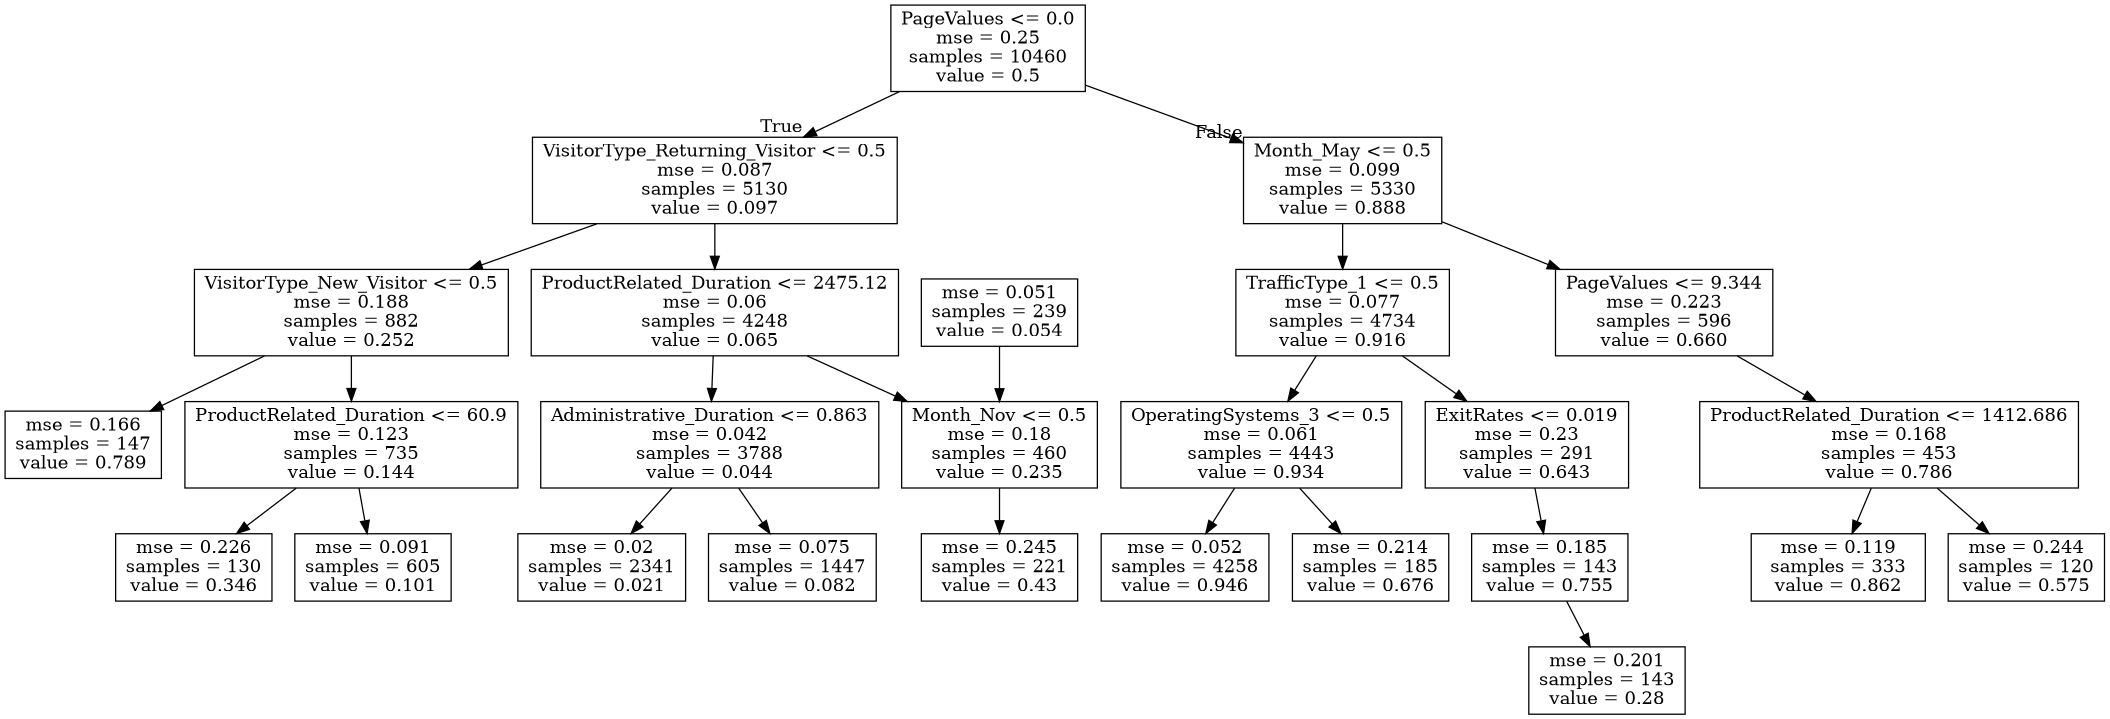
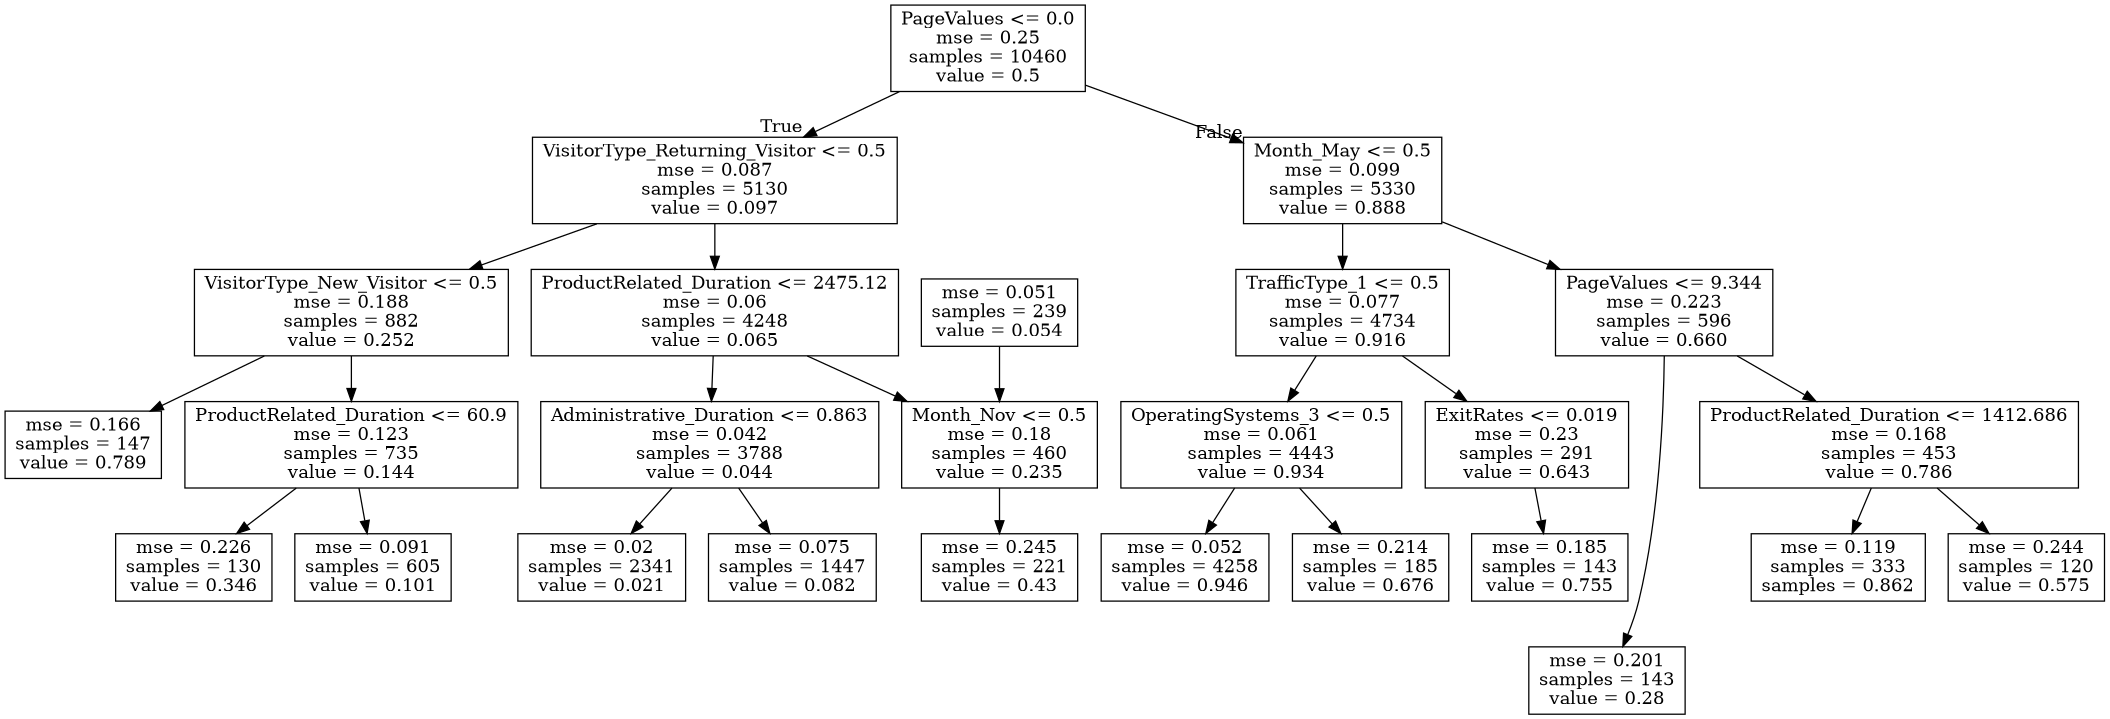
(1838, 567) -> (1838, 567)
(1575, 618) -> (1656, 497)
